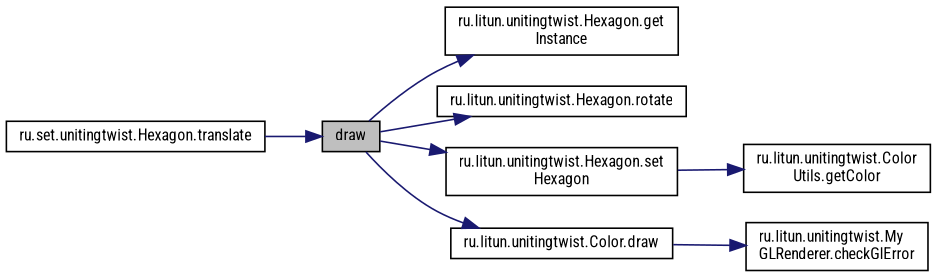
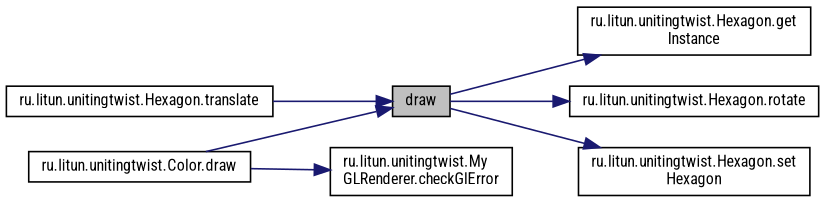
(136, 136) -> (140, 101)
(837, 168) -> none
(410, 194) -> (291, 132)
